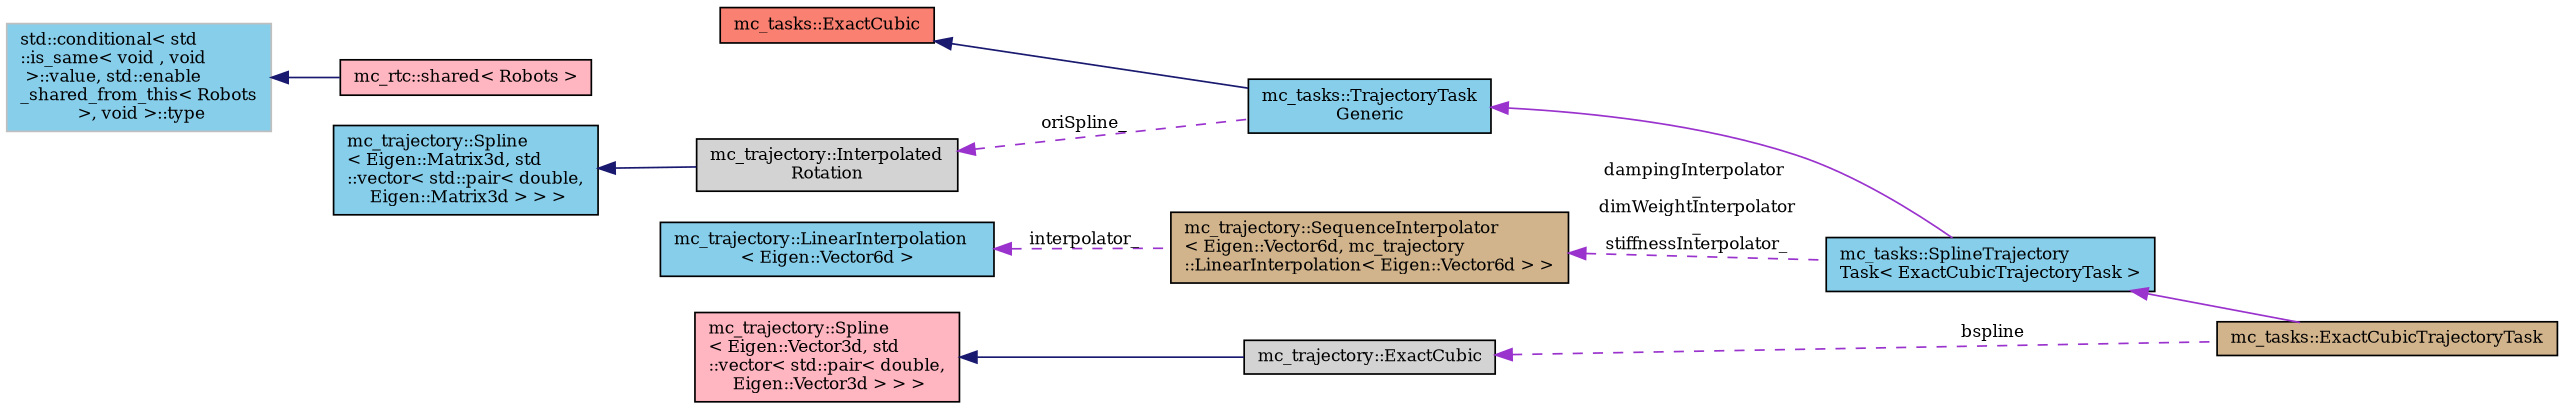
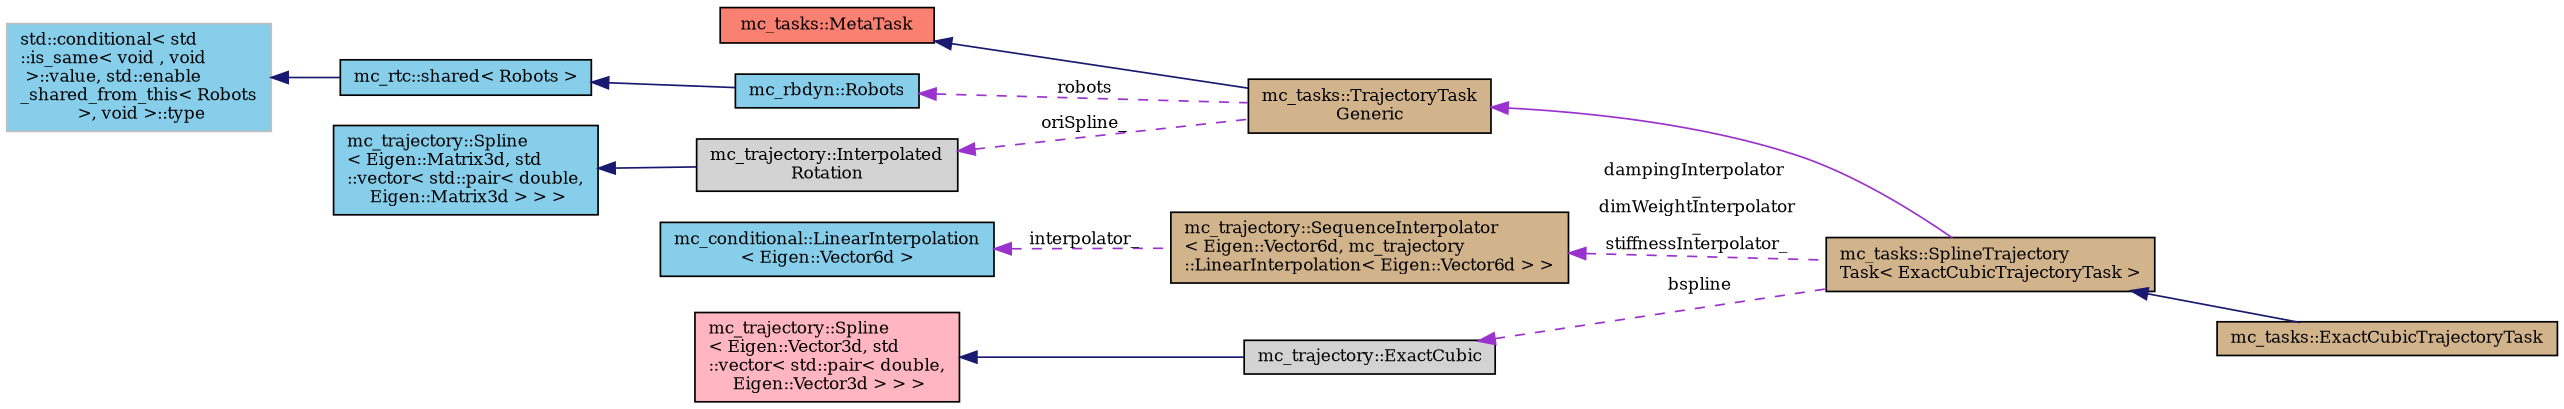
(827, 25) -> (827, 25)
(466, 77) -> (466, 77)
none -> (827, 91)
(1370, 106) -> (1370, 106)
(827, 249) -> (827, 249)
(1990, 265) -> (1990, 265)
(2224, 308) -> (2224, 308)
(1864, 348) -> (1660, 314)
